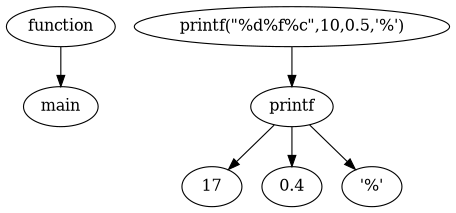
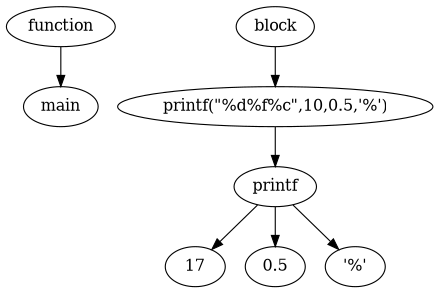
none -> (275, 27)
(292, 187) -> (275, 267)
